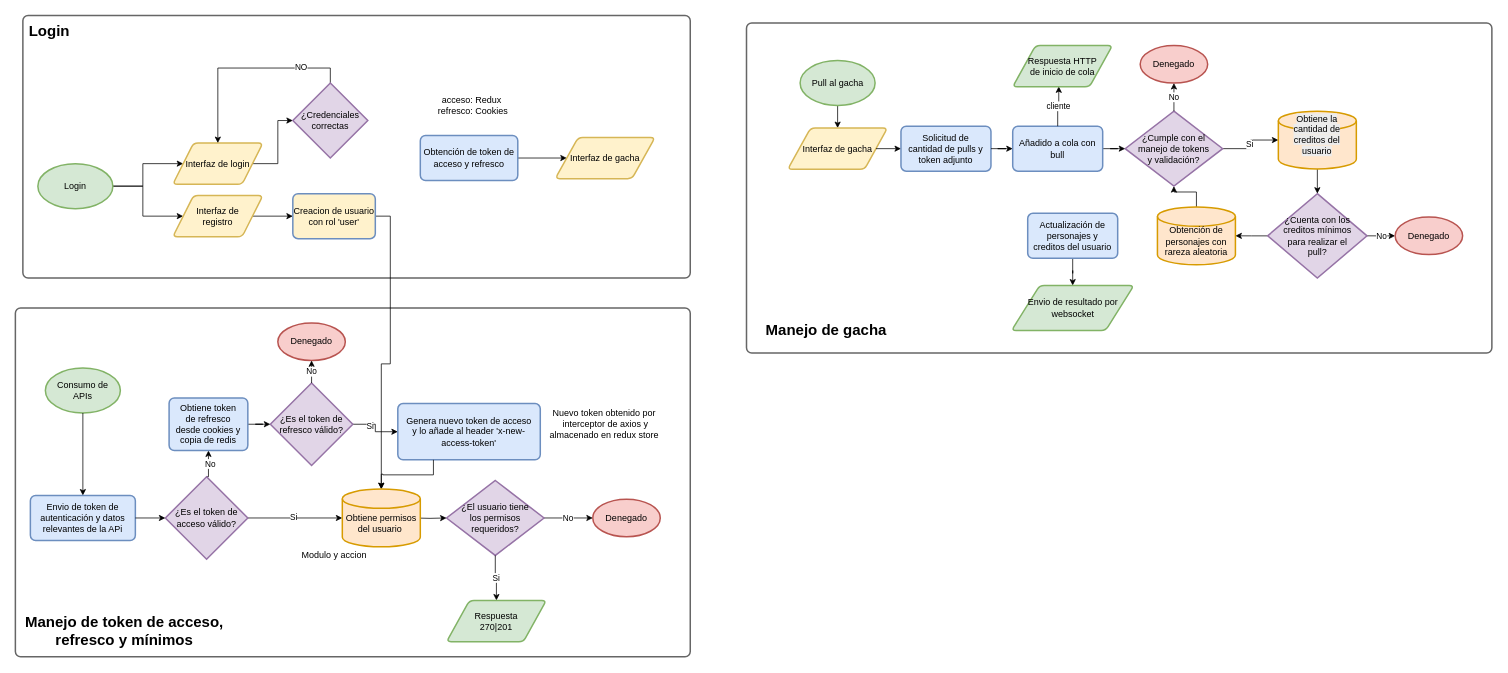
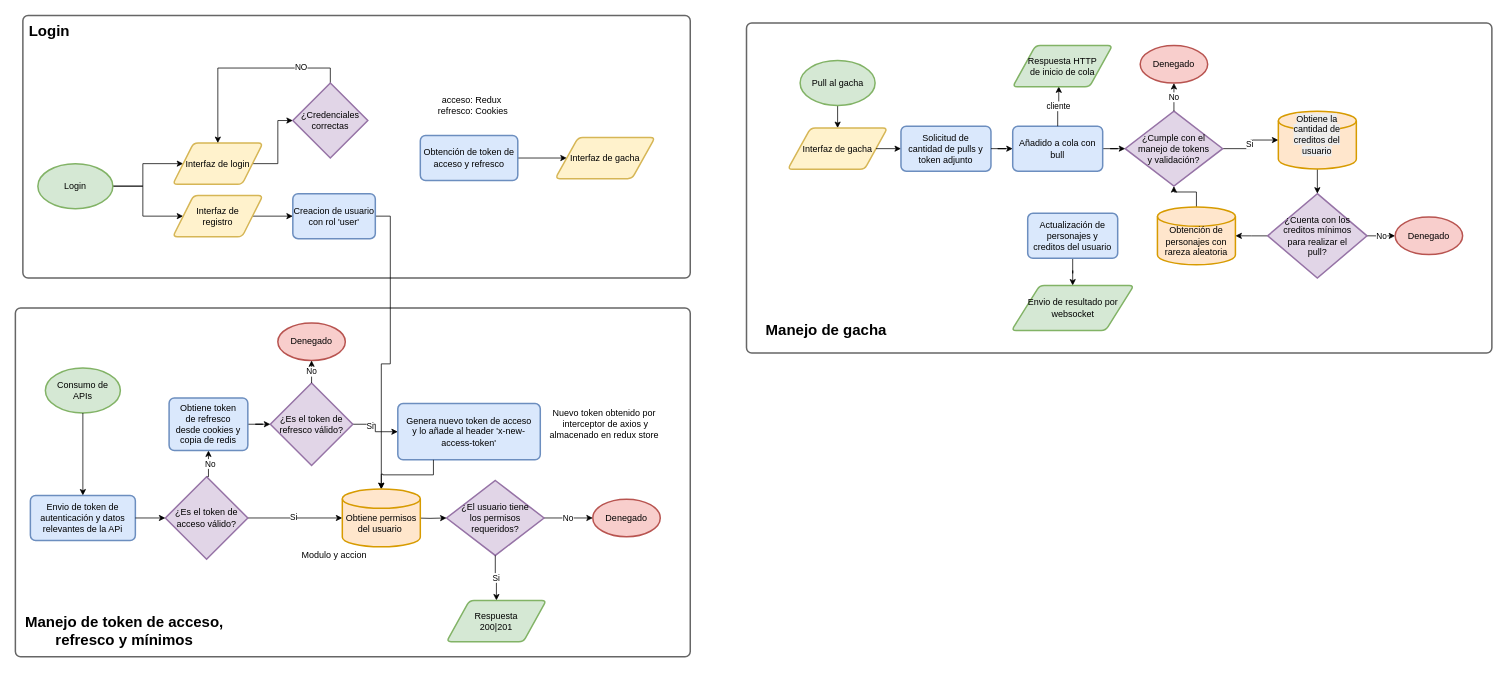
(334, 216) -> (334, 216)
(497, 621) -> (497, 621)
